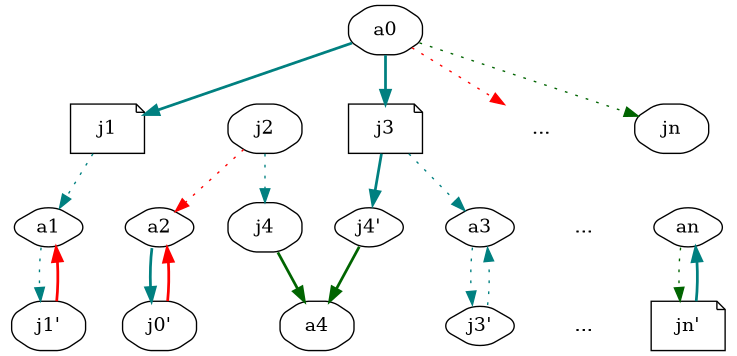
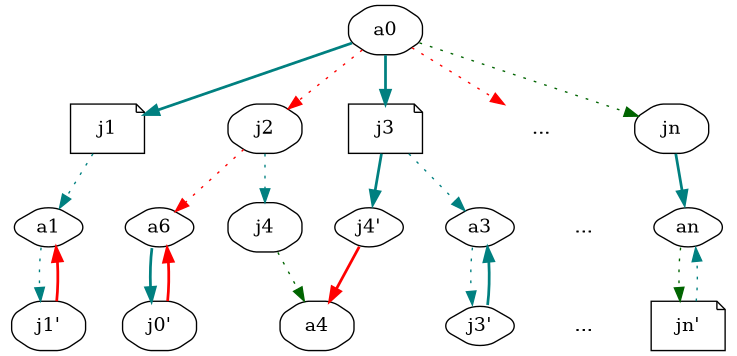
none -> (331, 75)
none -> (679, 172)
(160, 227) -> (160, 227)
(348, 268) -> (348, 268)
(288, 271) -> (288, 271)
(697, 281) -> (697, 281)
(489, 283) -> (489, 283)
